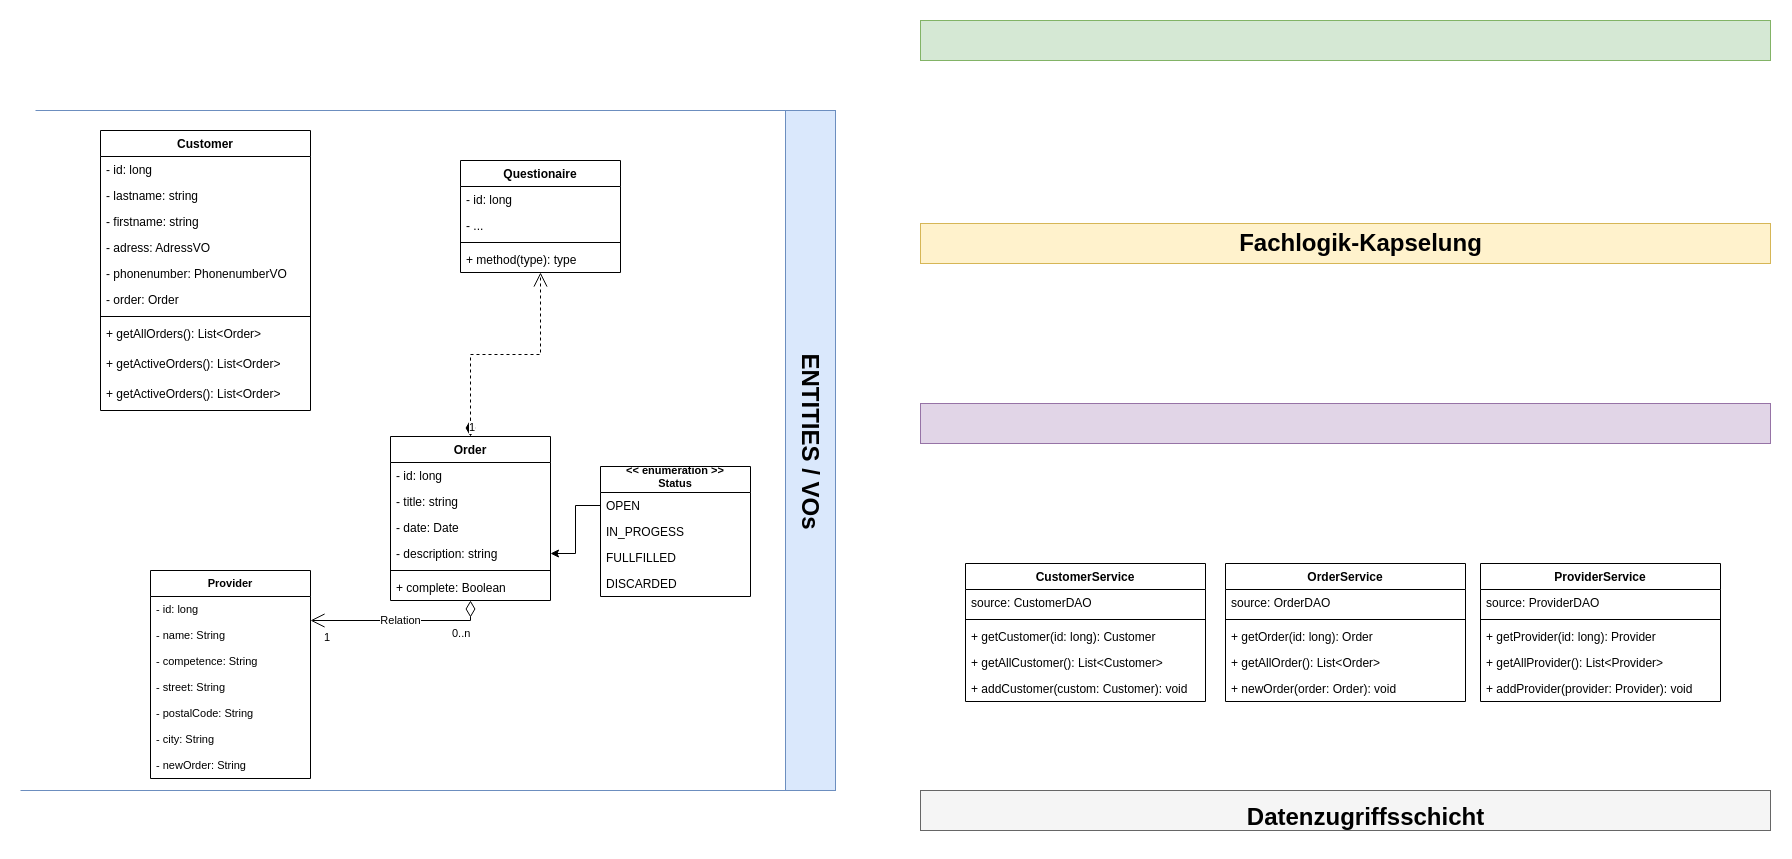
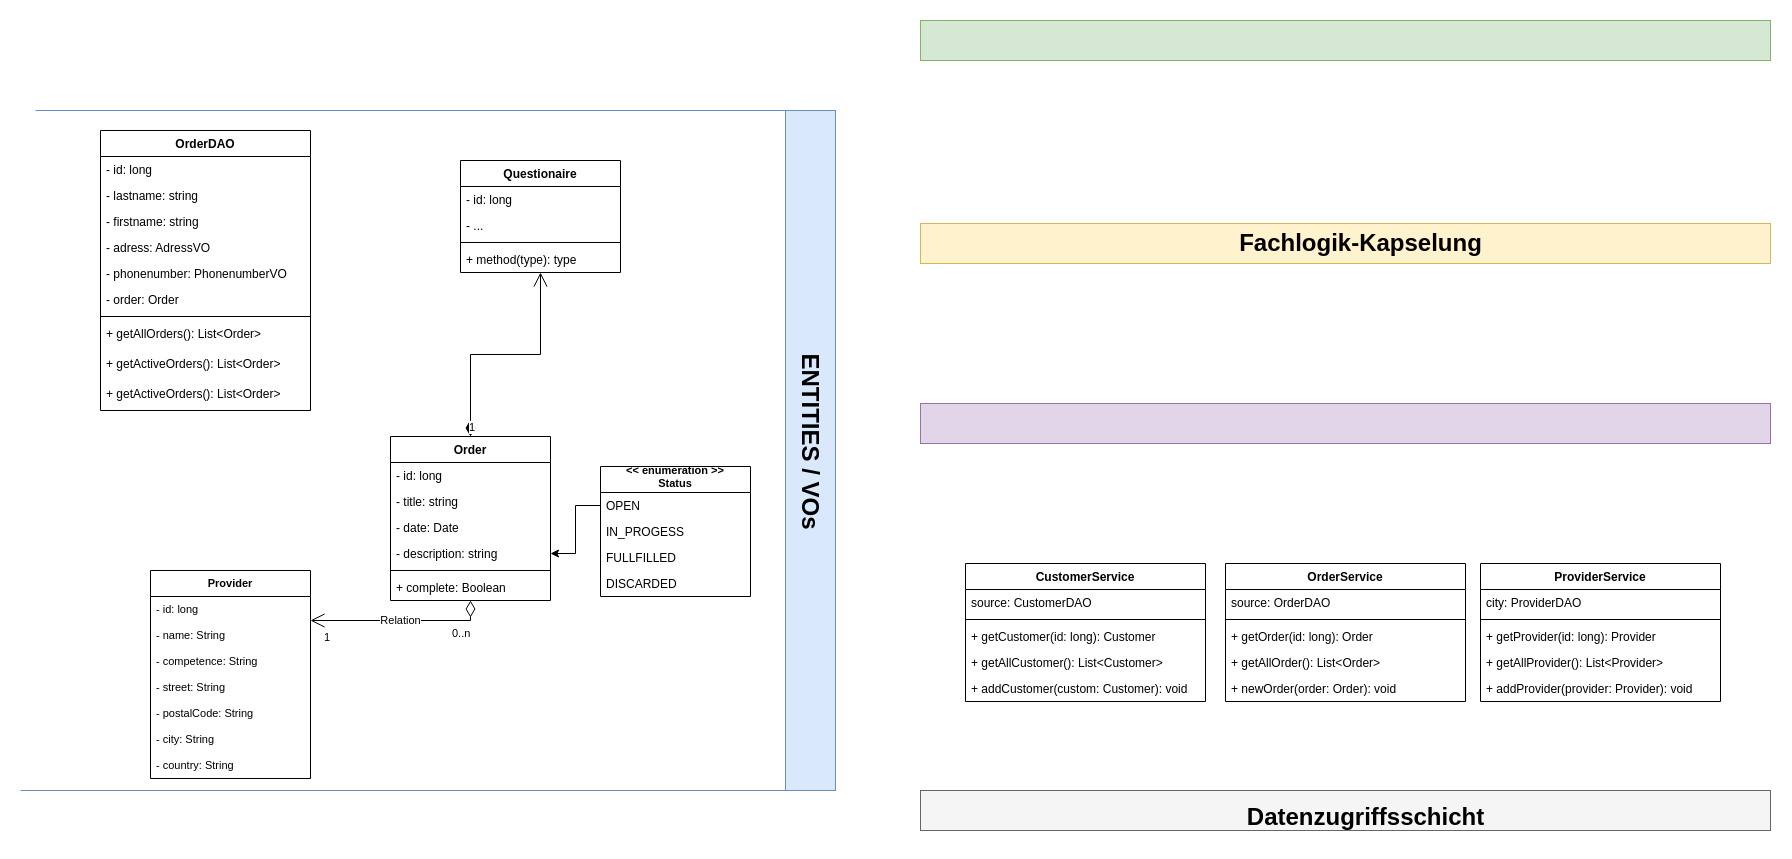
(205, 144) -> (205, 144)
(513, 355) -> (513, 355)
(1545, 603) -> (1537, 603)
(206, 765) -> (203, 765)
